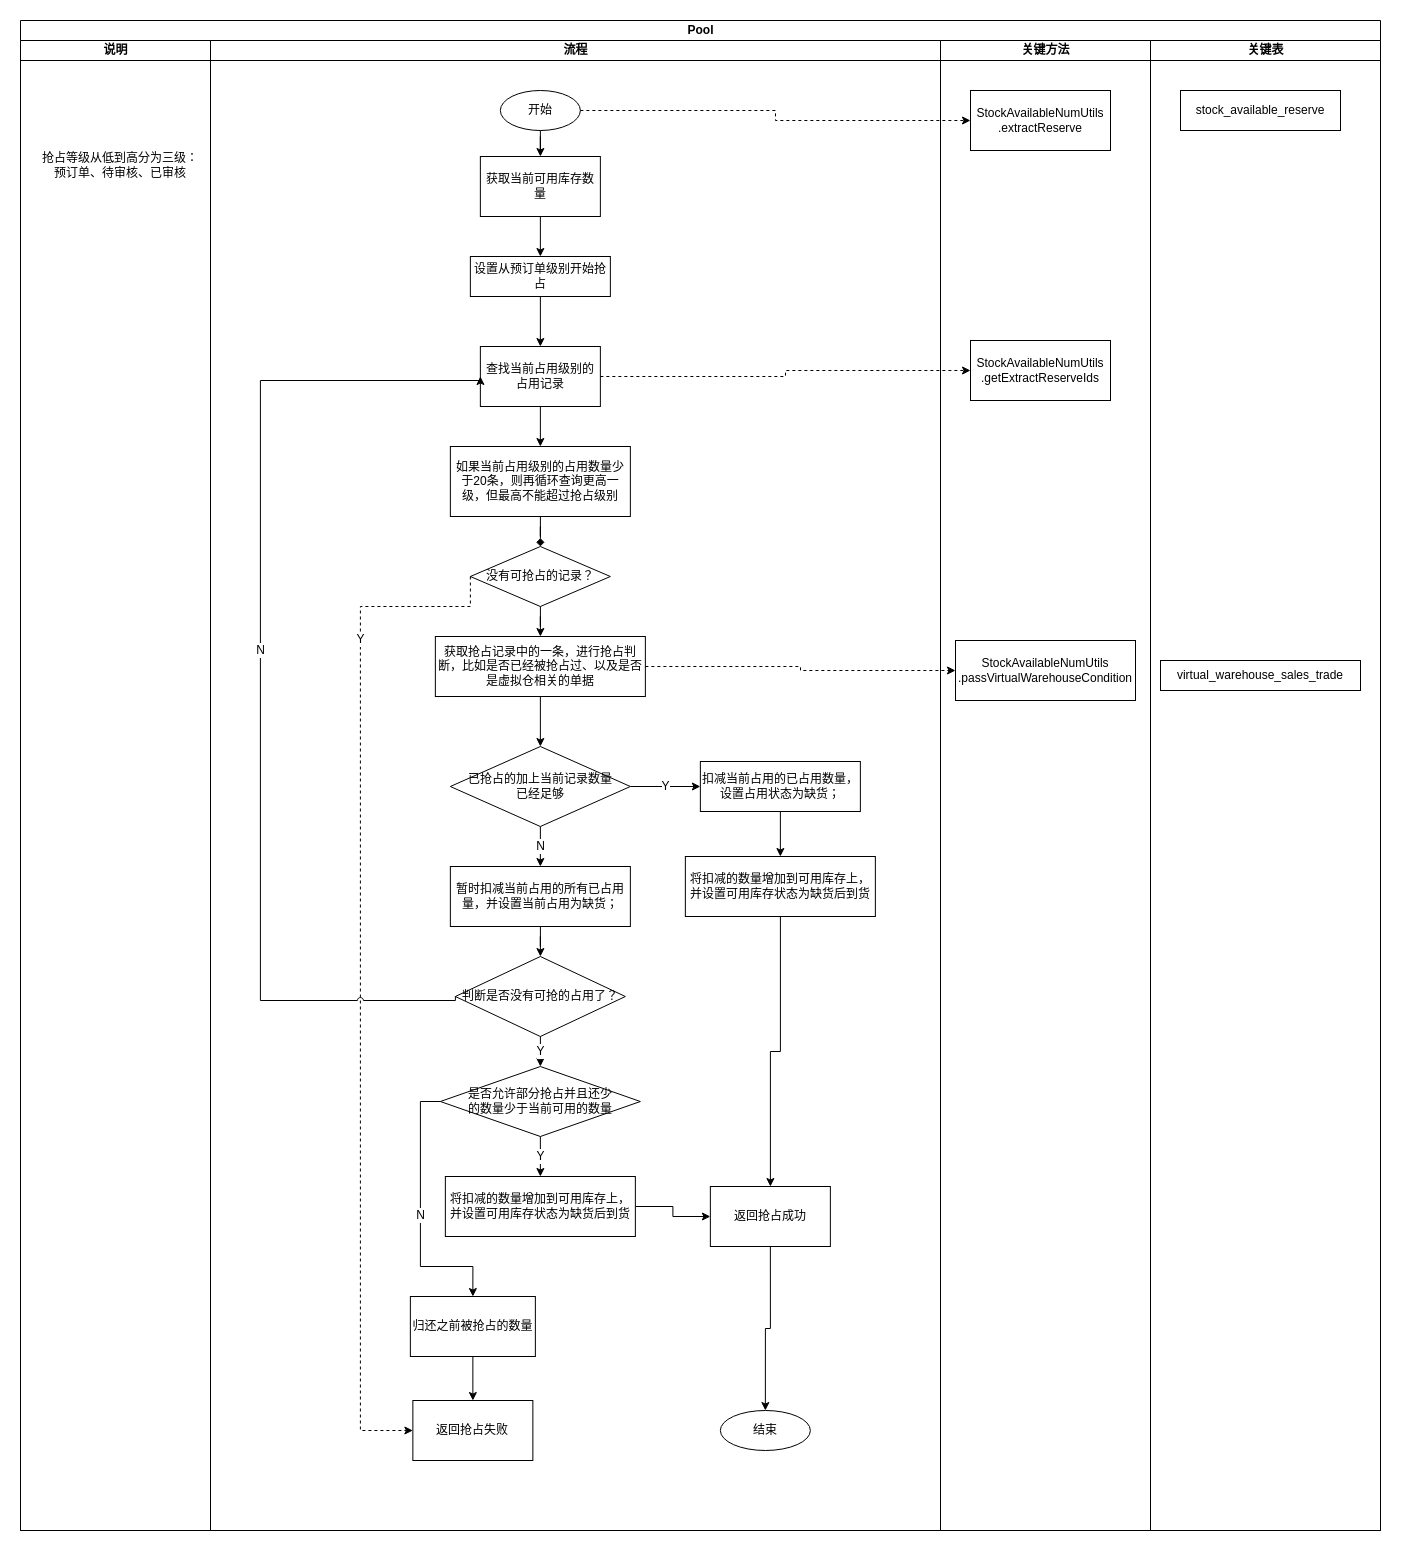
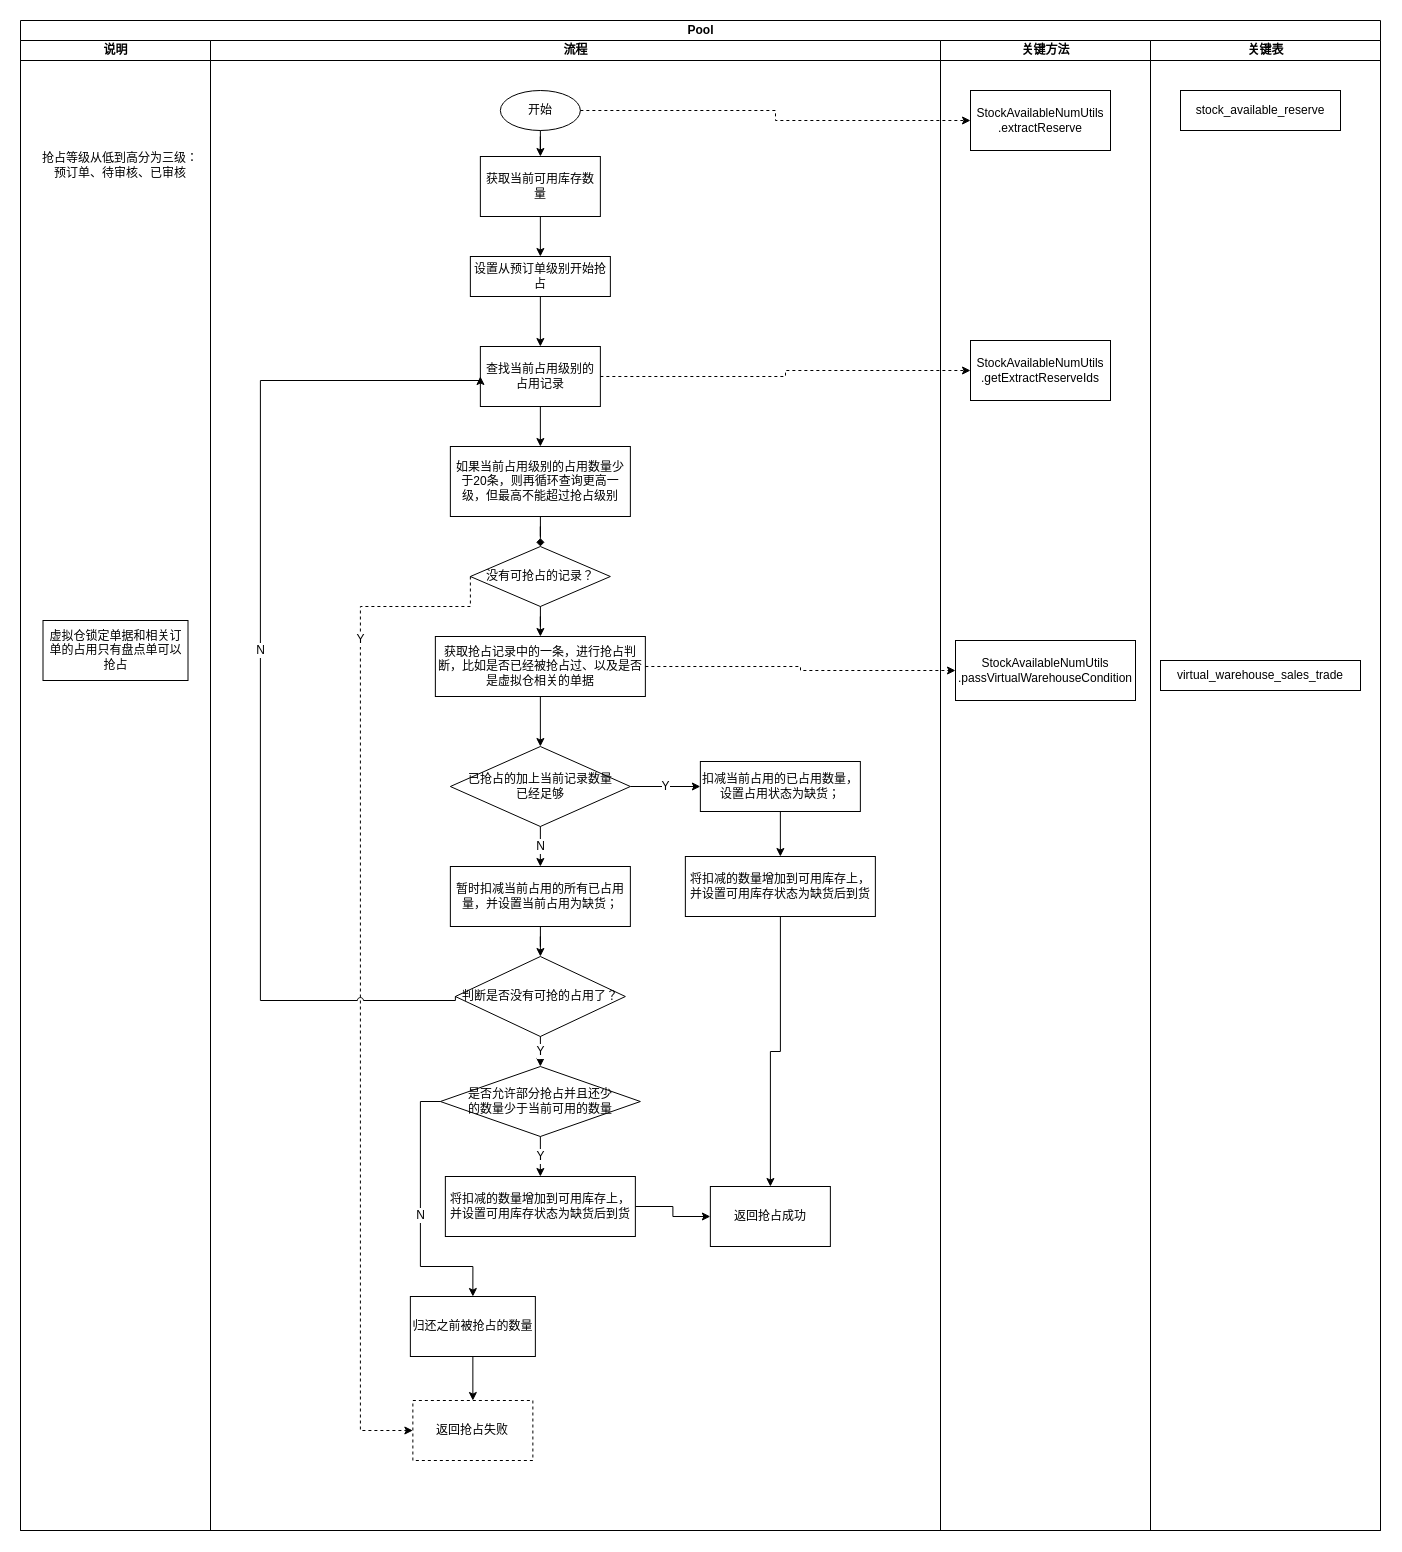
none -> (116, 651)
(770, 1328) -> none
(473, 1431) -> (473, 1431)
(765, 1431) -> none
